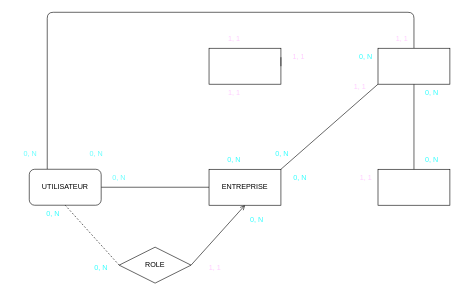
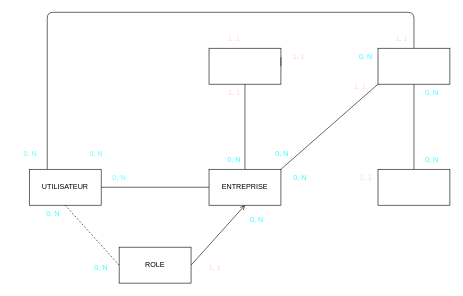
none -> (245, 126)
(65, 188) -> (65, 188)
(155, 266) -> (155, 266)
